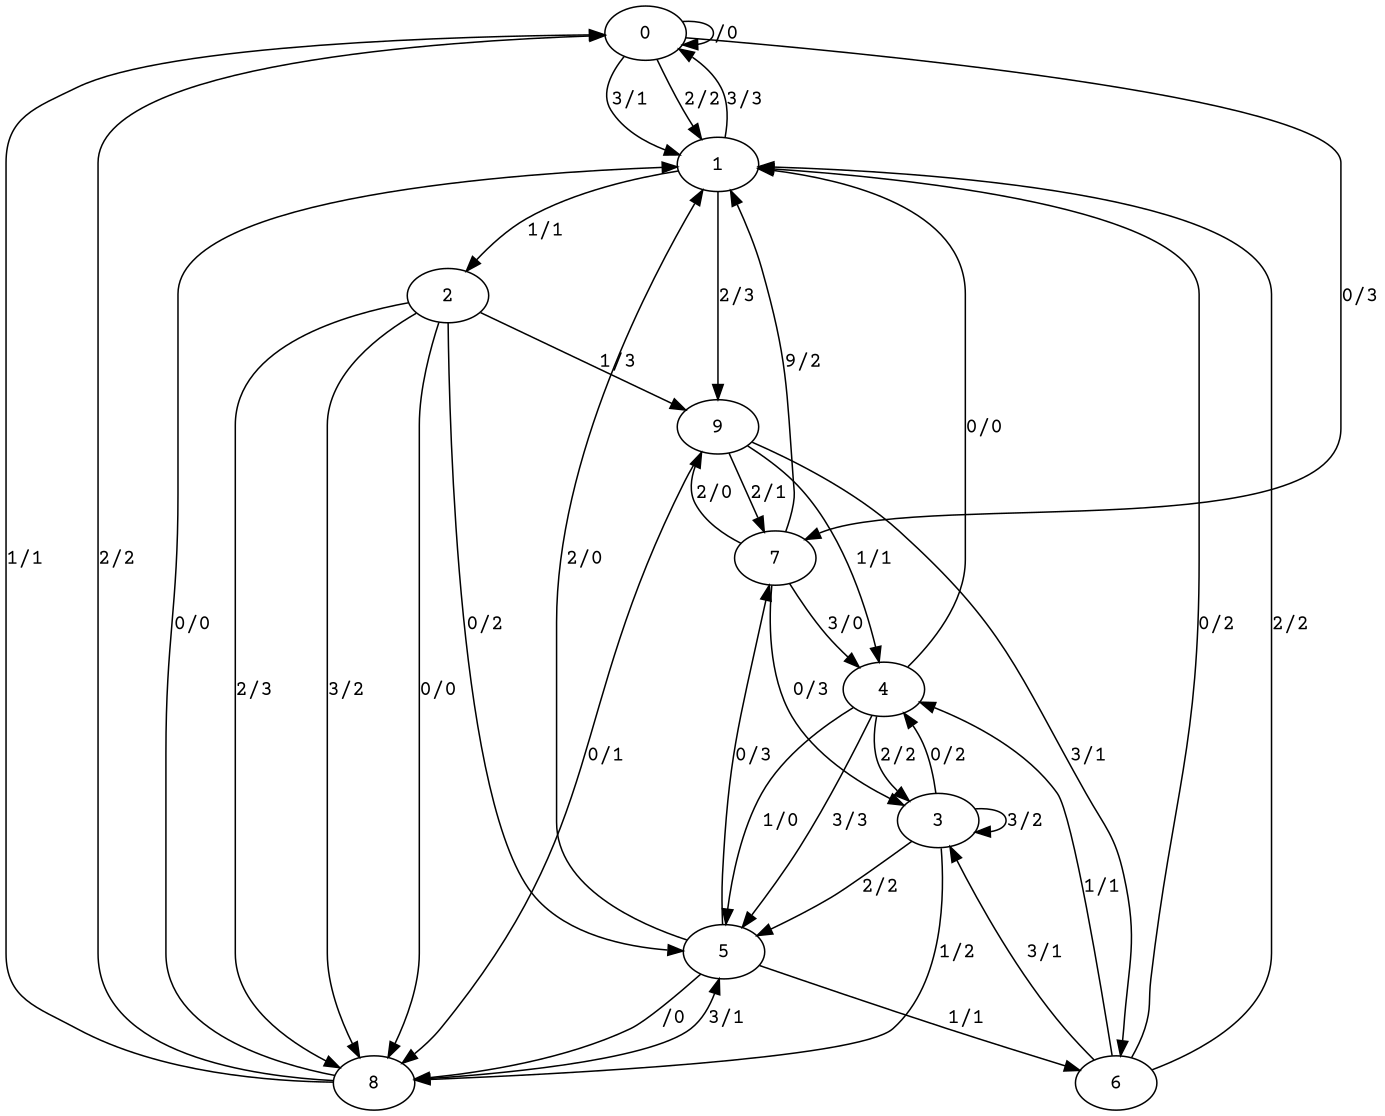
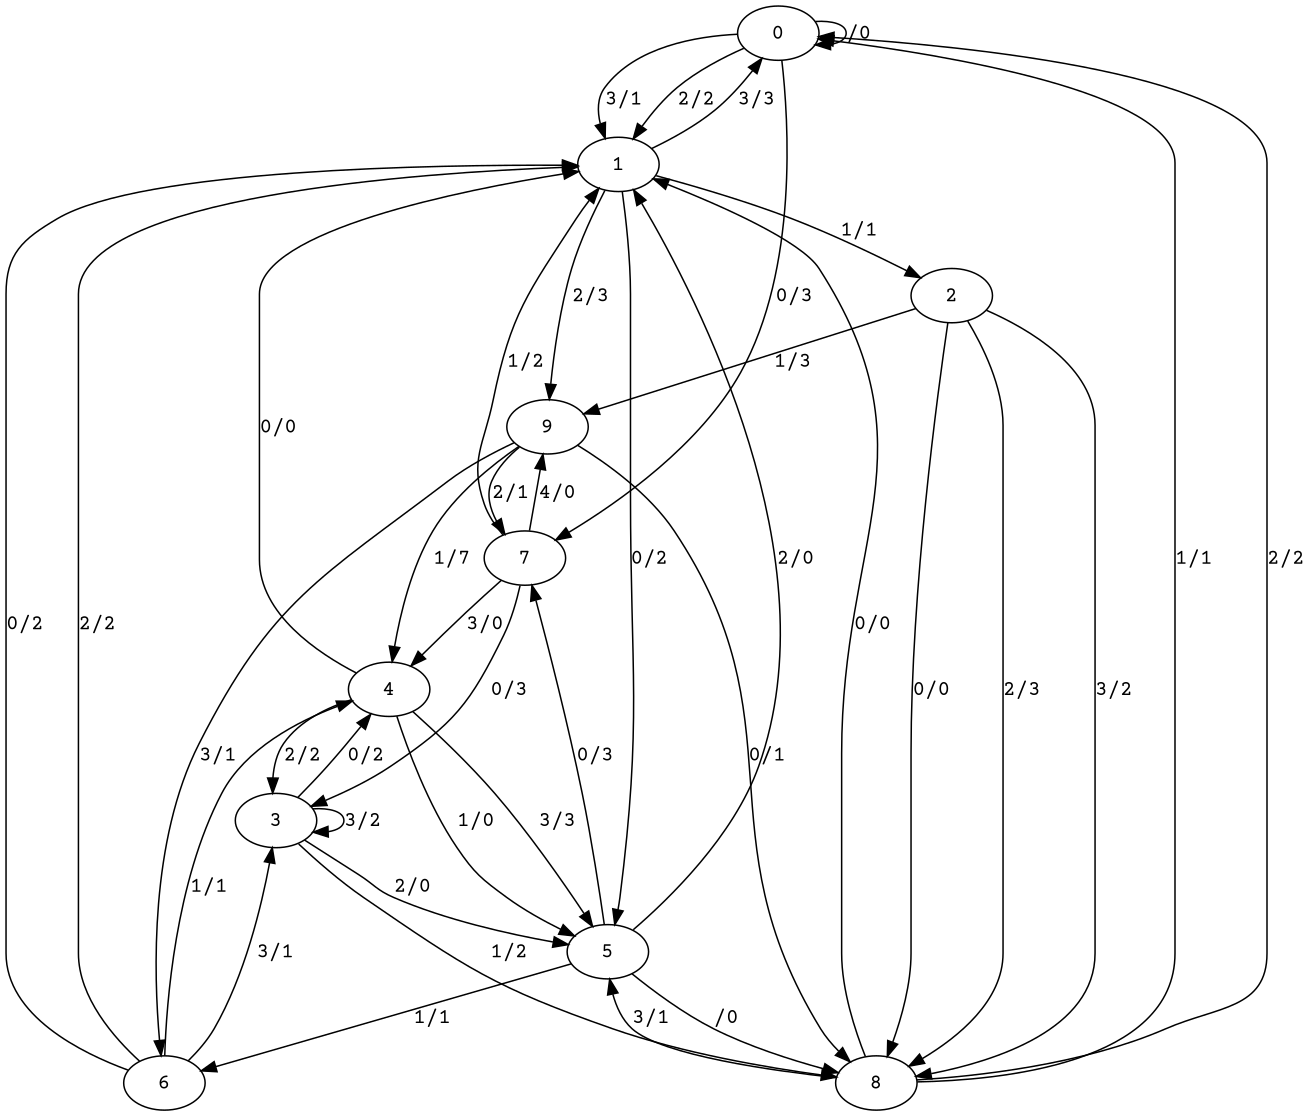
(803, 361) -> (526, 361)
(714, 492) -> (557, 492)
(874, 558) -> (452, 558)
(472, 688) -> (631, 551)
(880, 886) -> (413, 886)
